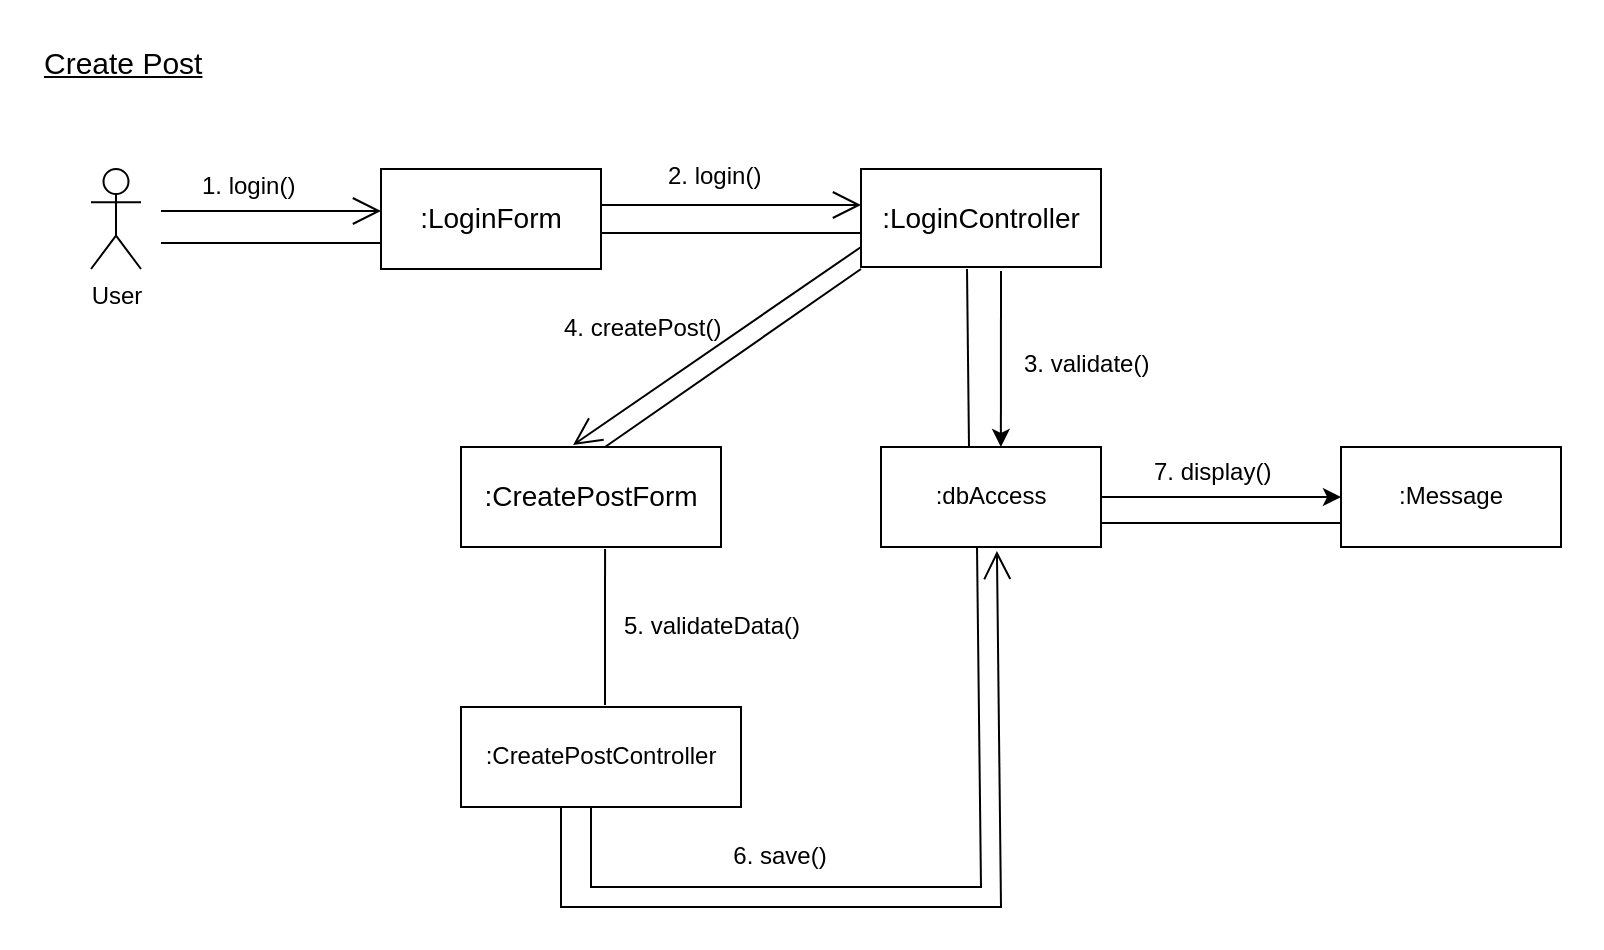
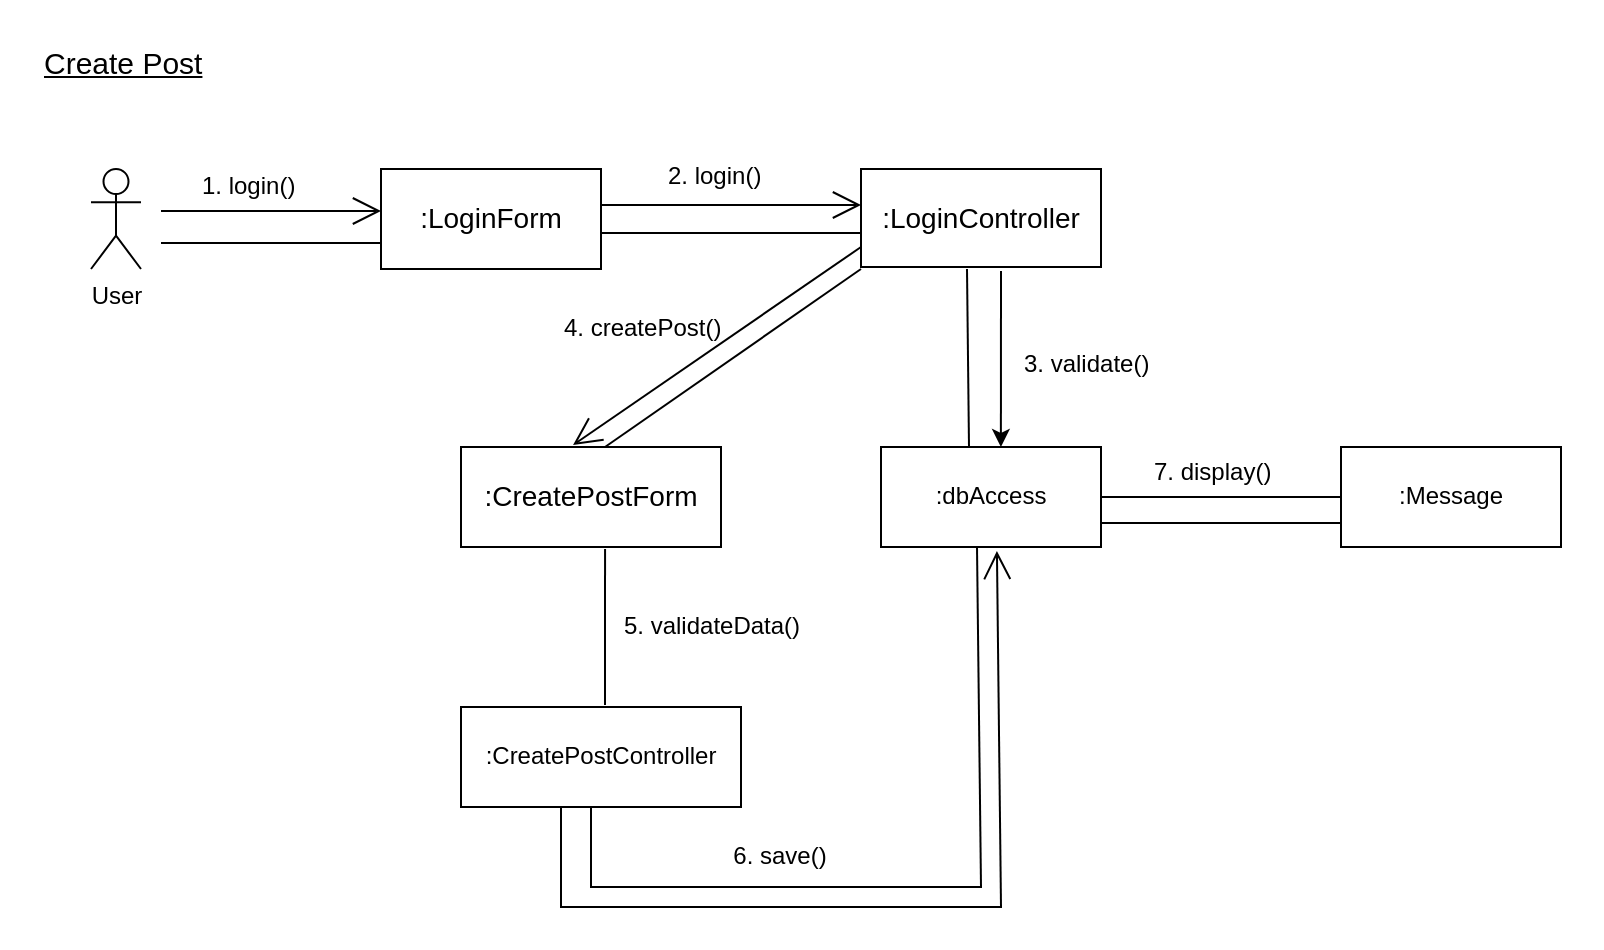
(1326, 497) -> (1331, 497)
